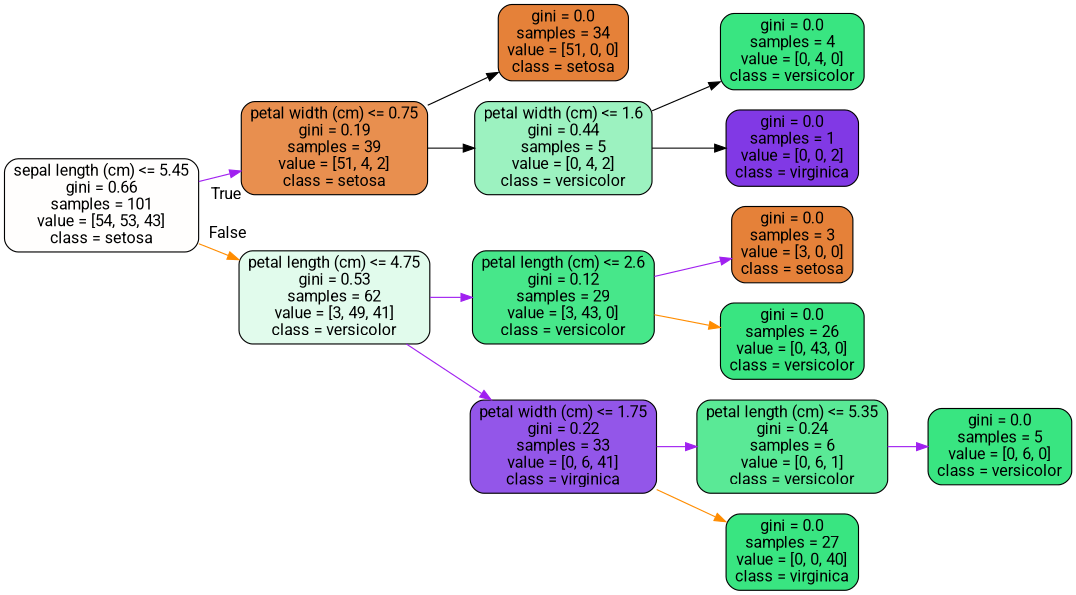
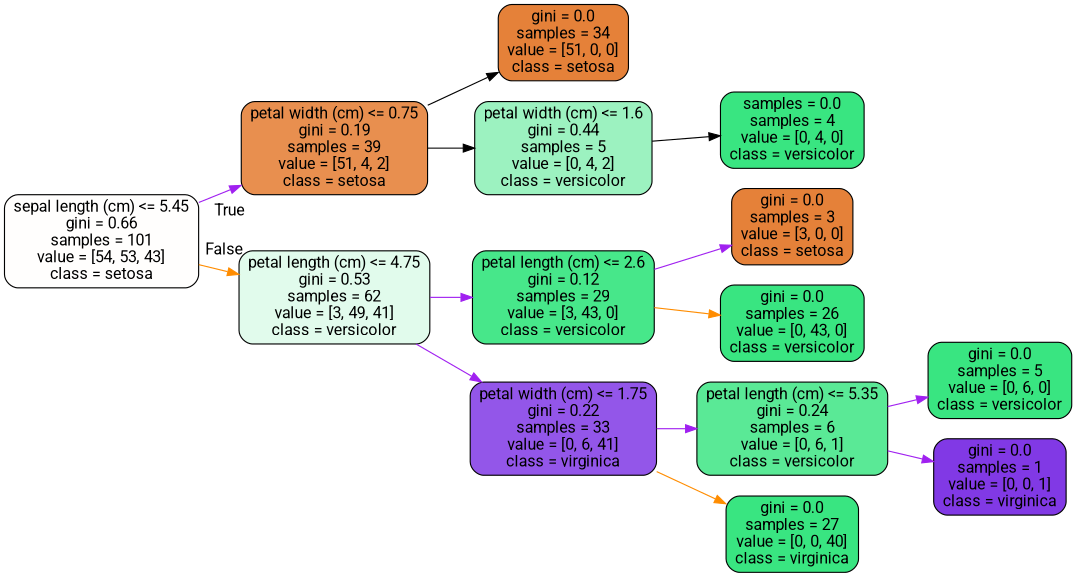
(792, 52) -> (792, 130)
(792, 148) -> none
none -> (1000, 477)
